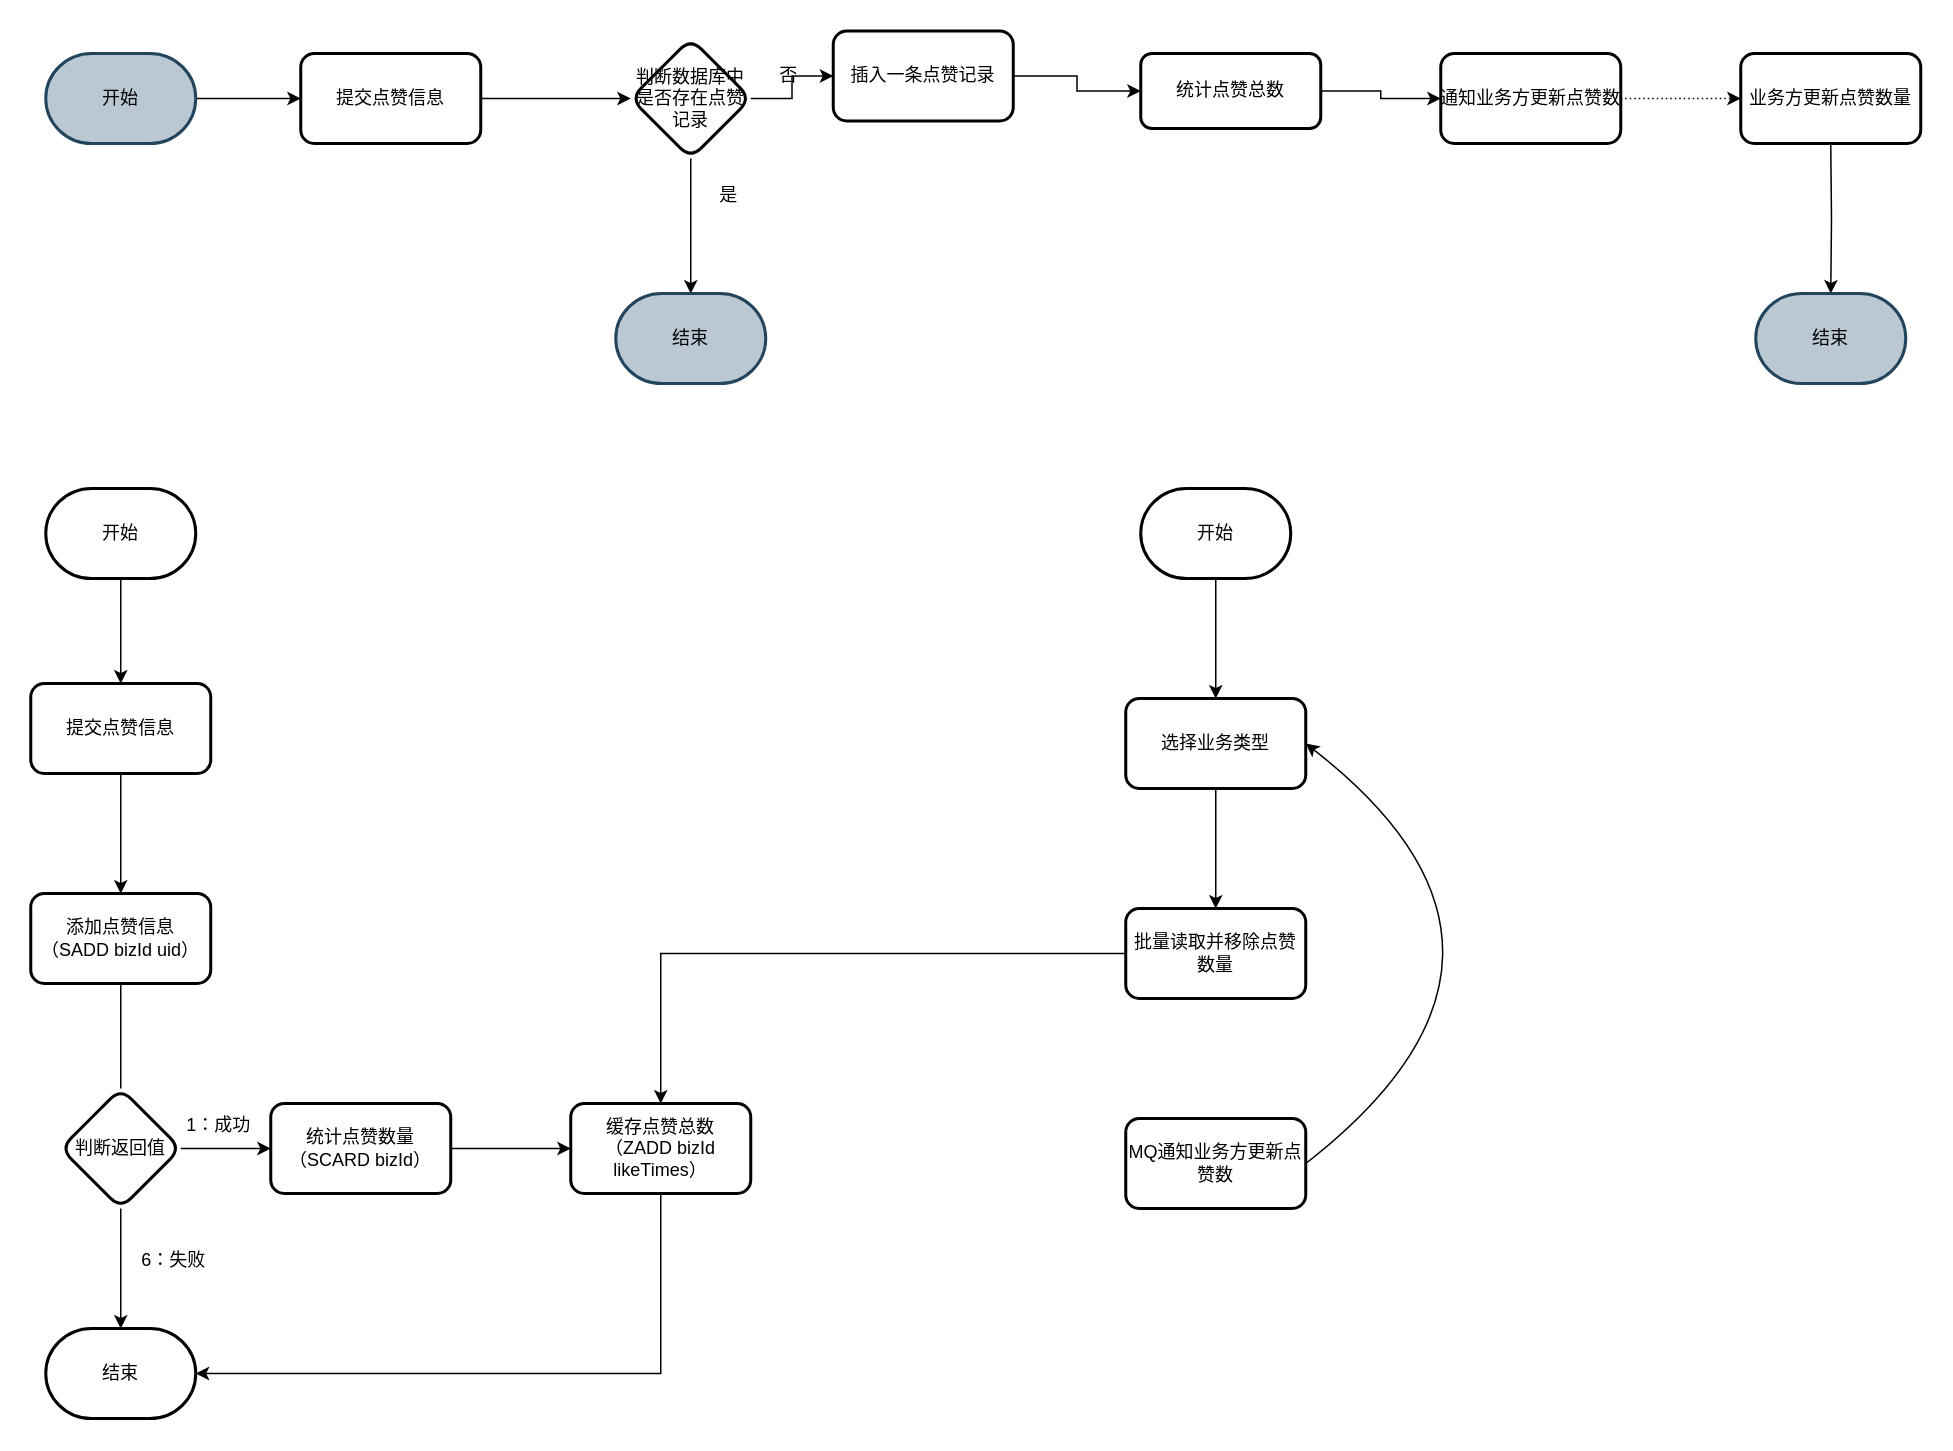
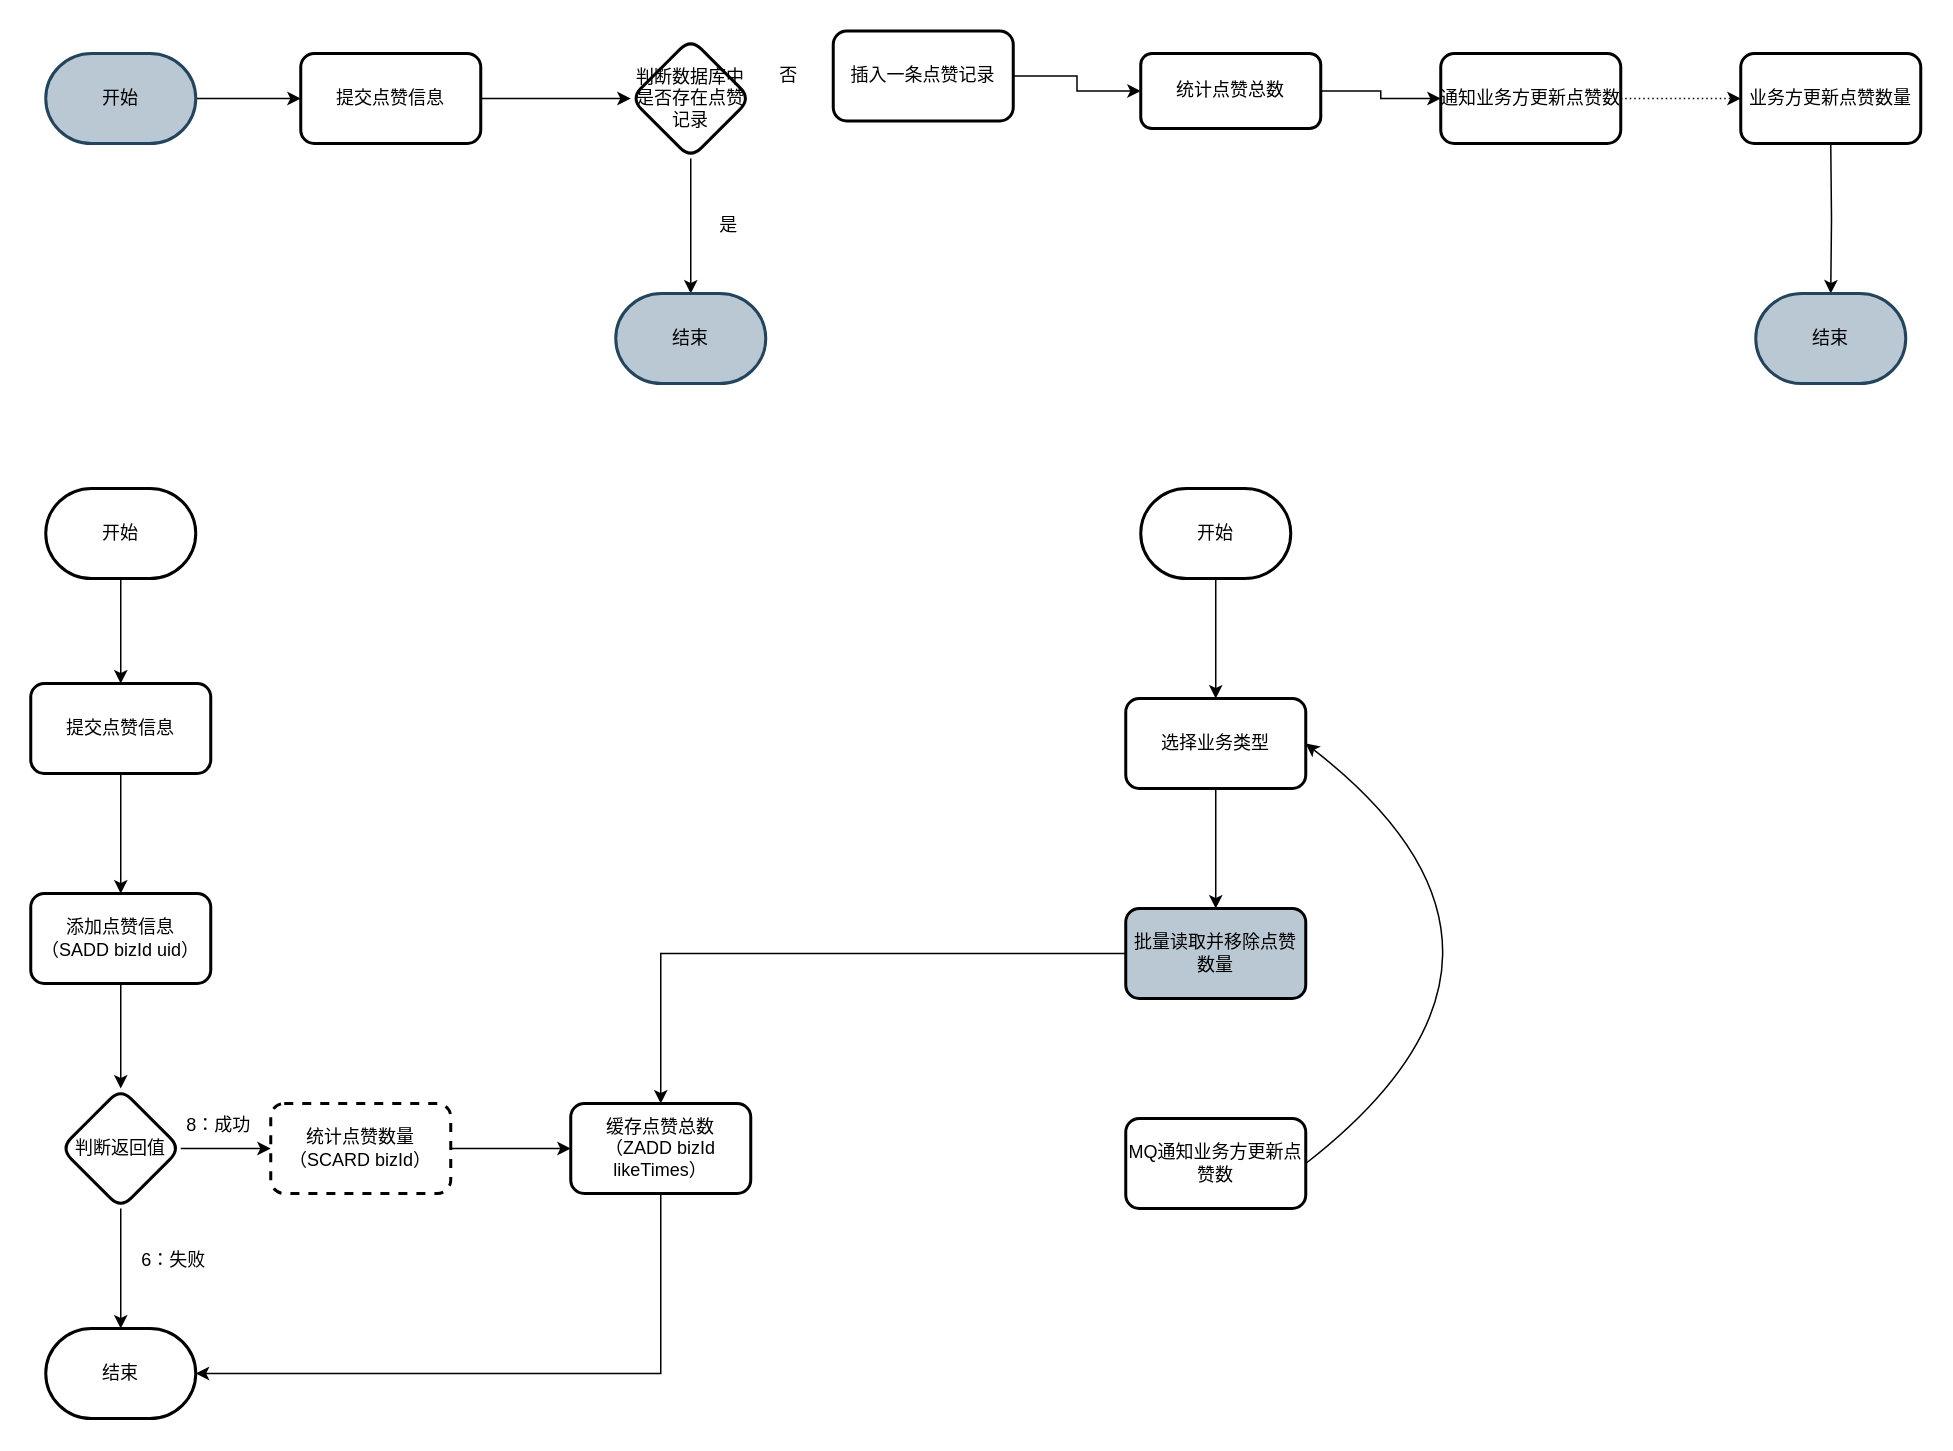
(792, 92) -> none
(728, 196) -> (728, 226)
(1216, 953) -> (1216, 953)
(121, 1081) -> (121, 1077)
(219, 1126) -> (219, 1126)
(361, 1148) -> (361, 1148)
